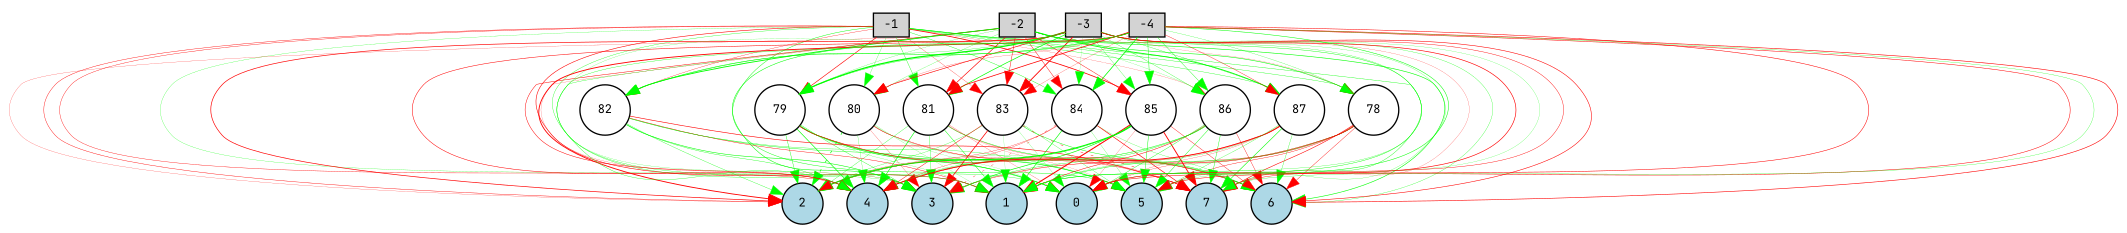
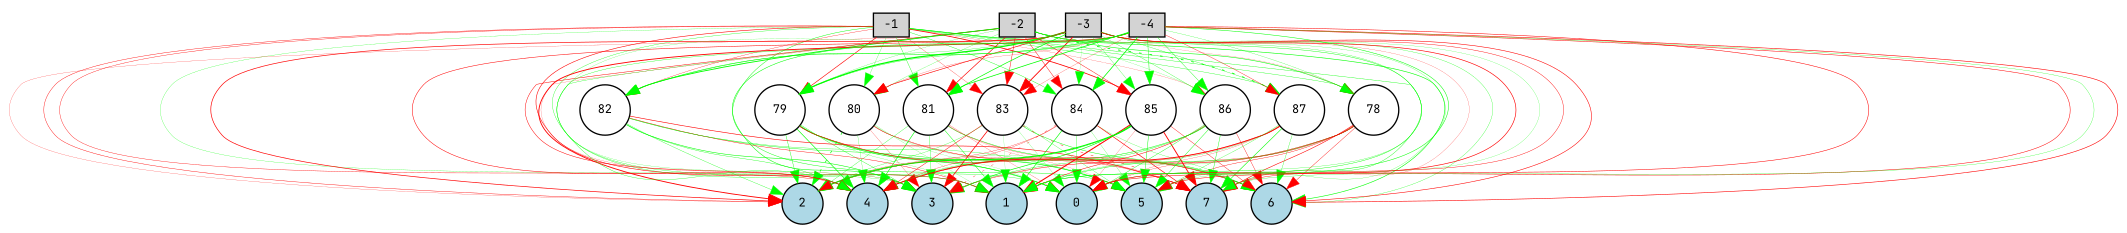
(1153, 55) -> (1153, 55)
(1027, 65) -> (1027, 65)
none -> (1077, 153)
